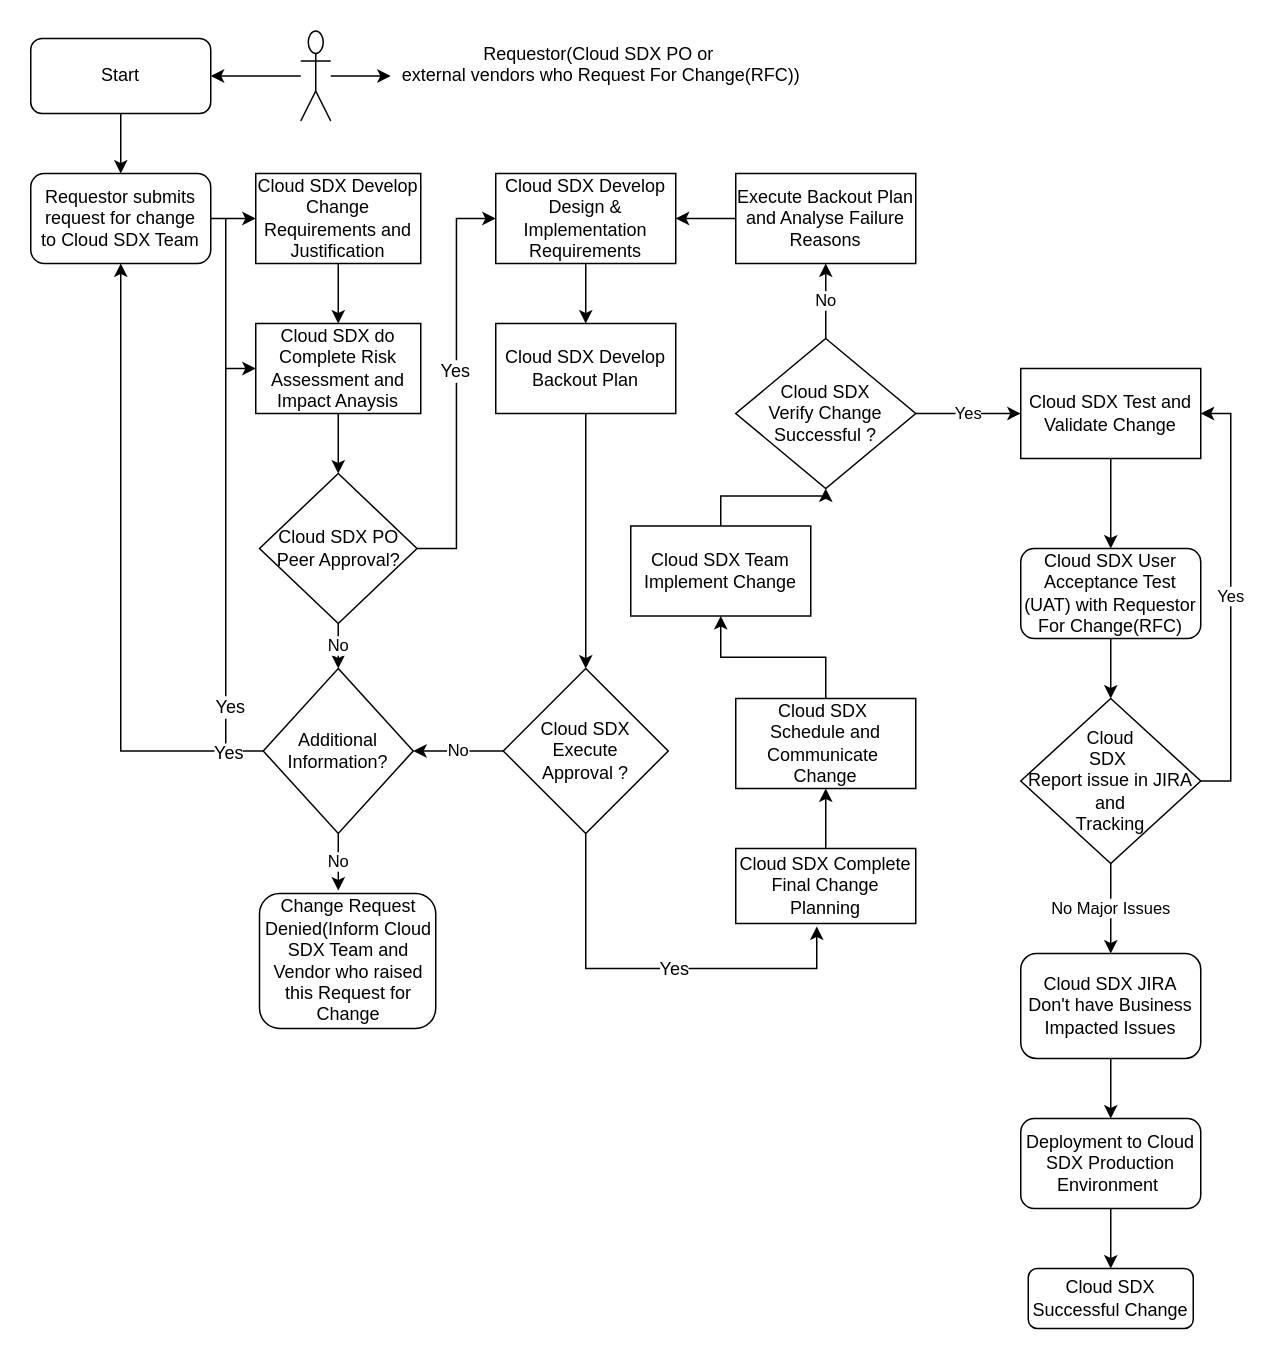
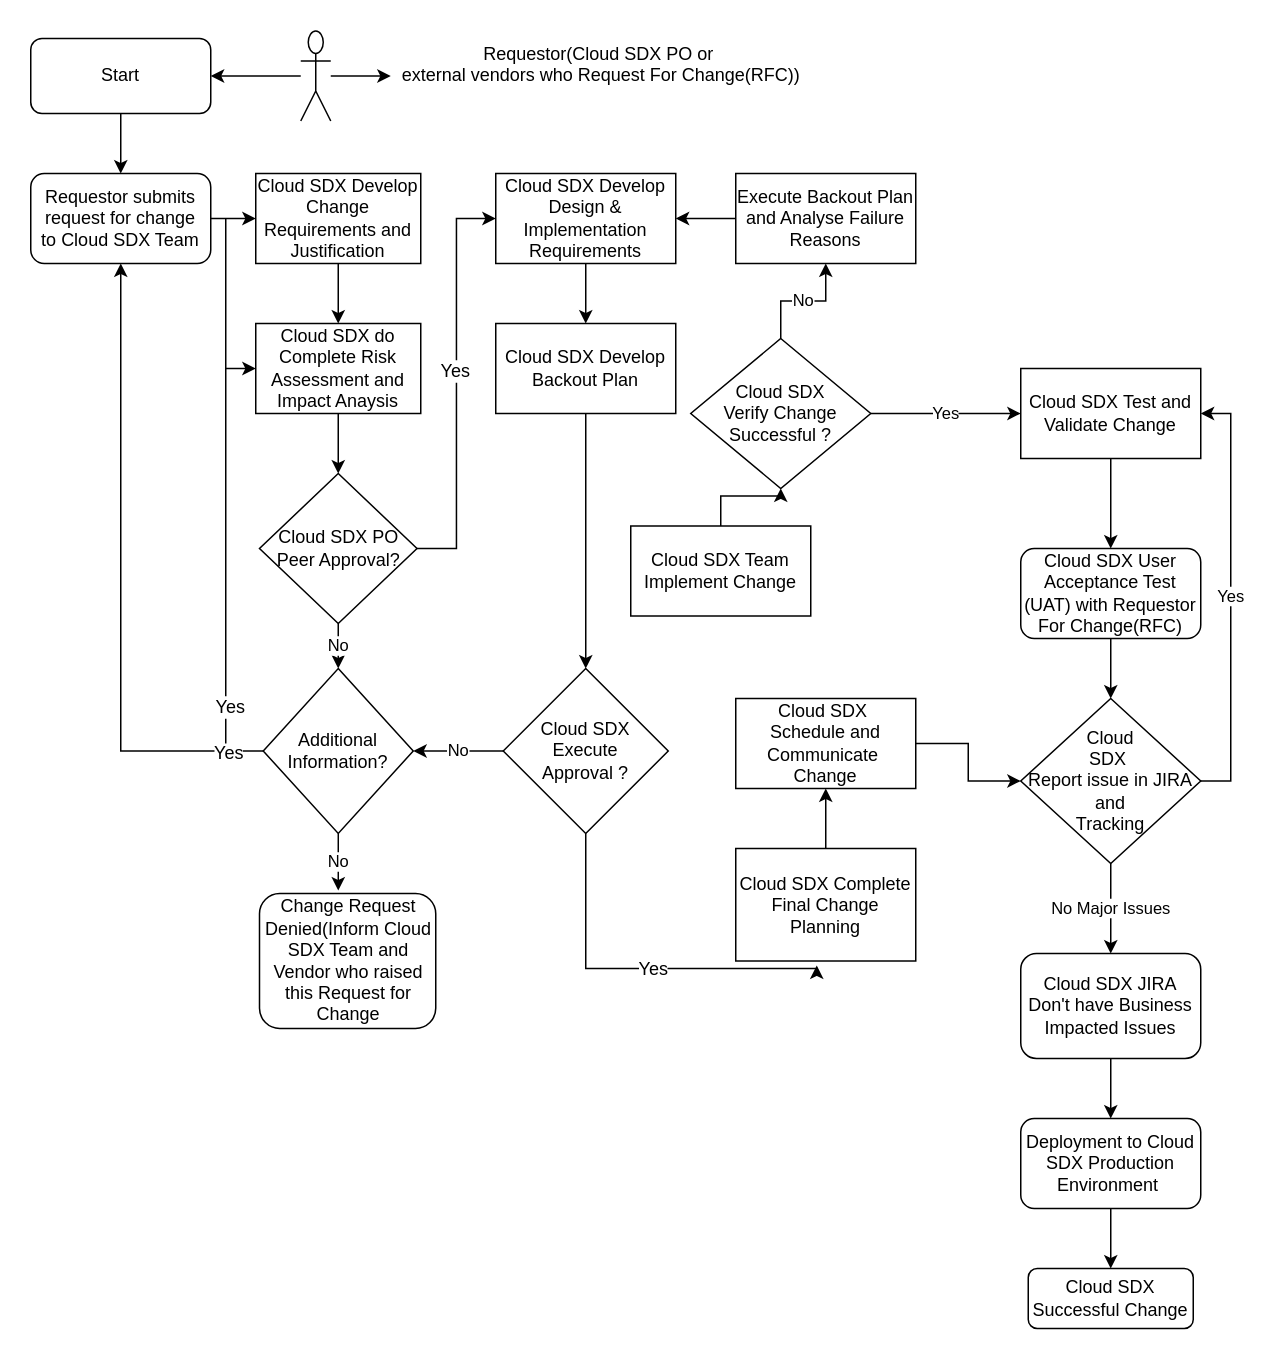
(826, 413) -> (781, 413)
(779, 657) -> (968, 756)
(826, 886) -> (826, 905)
